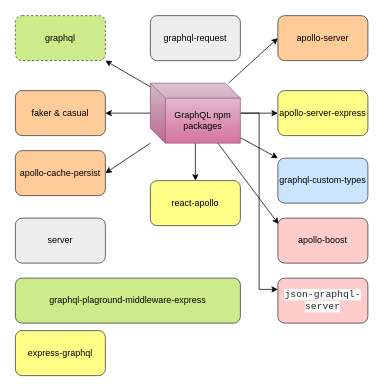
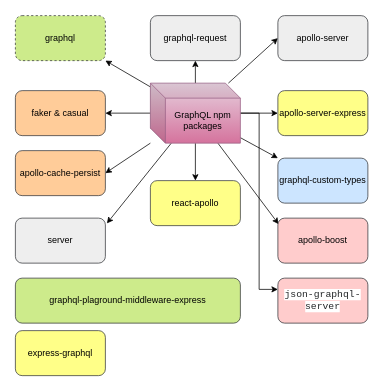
(323, 38) -> (323, 38)
none -> (195, 75)
none -> (141, 181)
